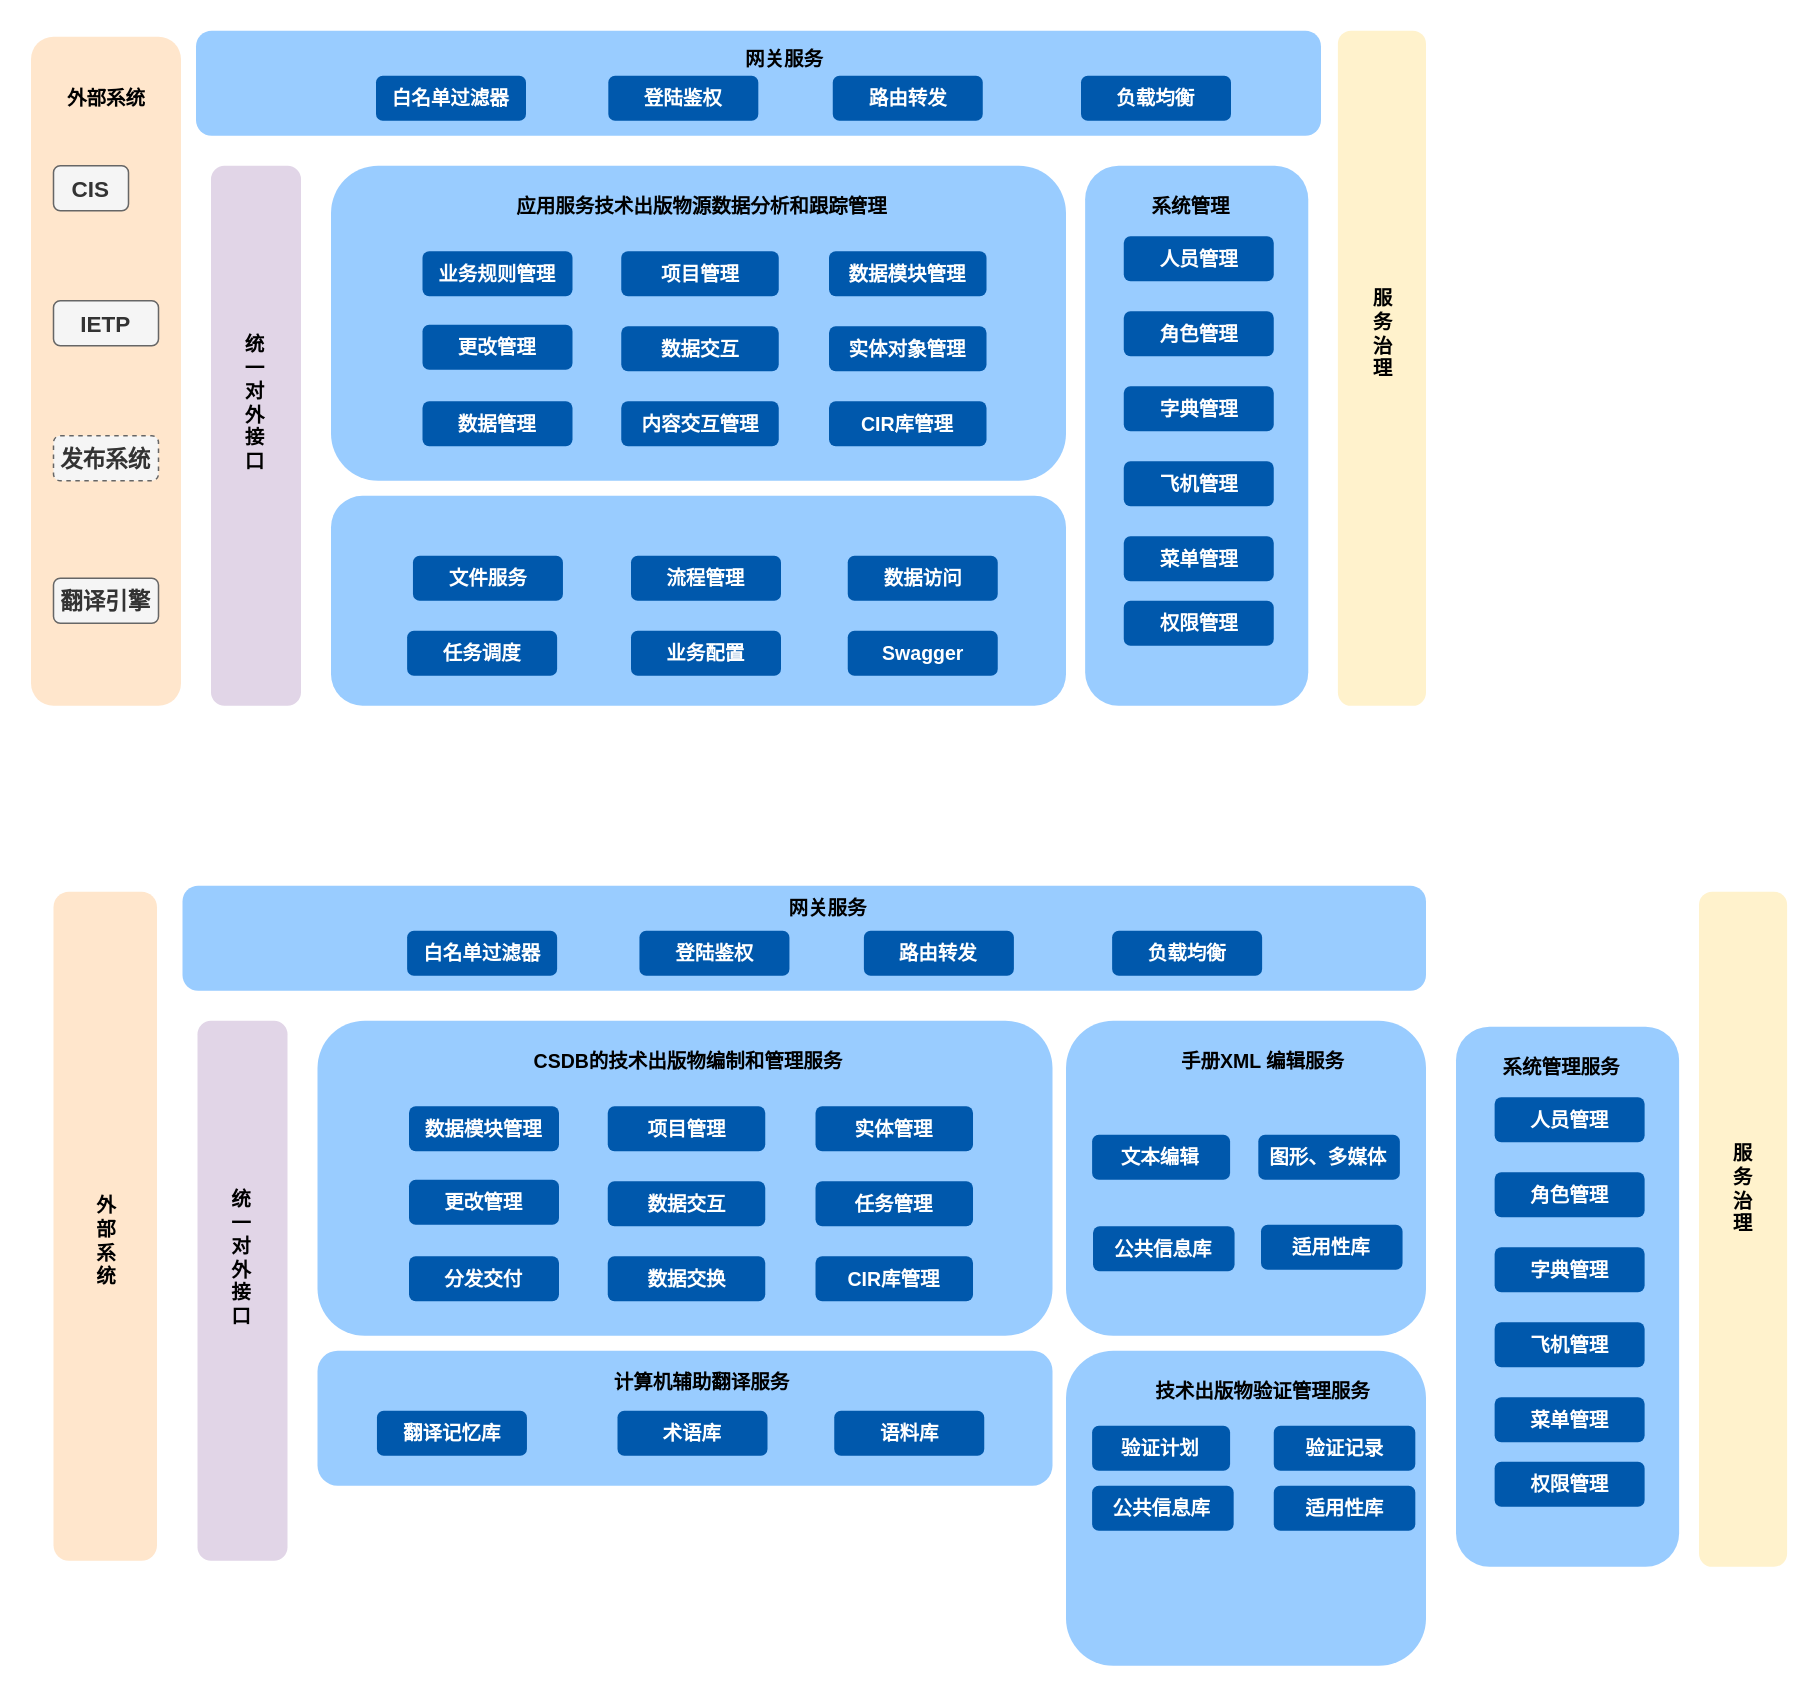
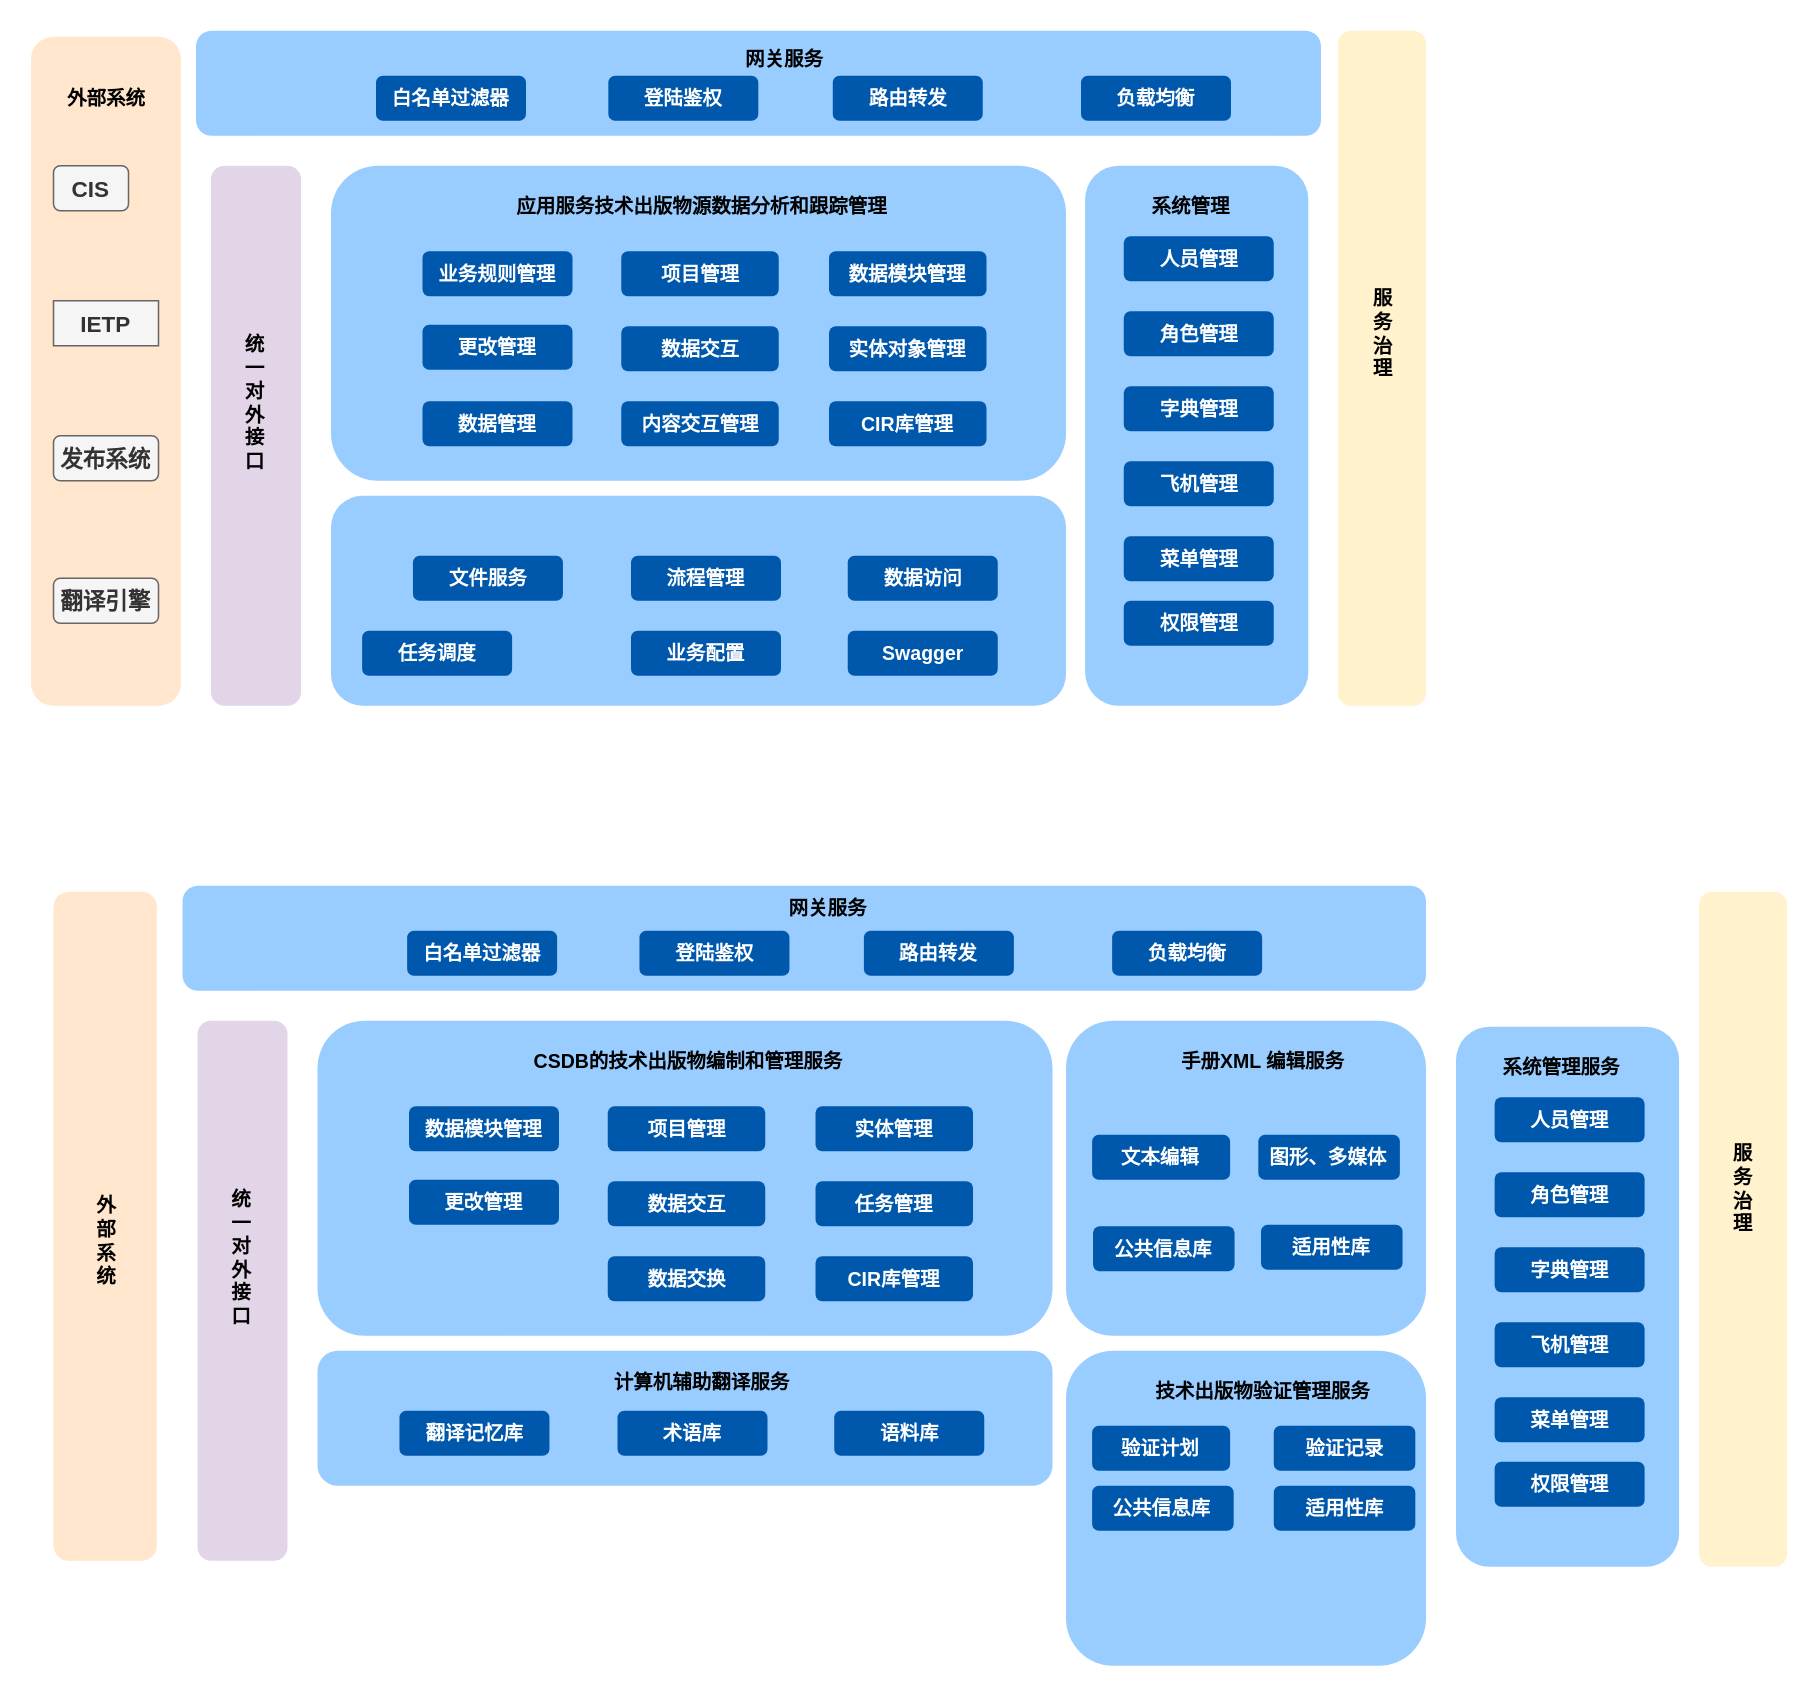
(106, 323) -> (106, 323)
(106, 458) -> (106, 458)
(482, 653) -> (437, 653)
(484, 1279) -> none
(452, 1433) -> (474, 1433)
